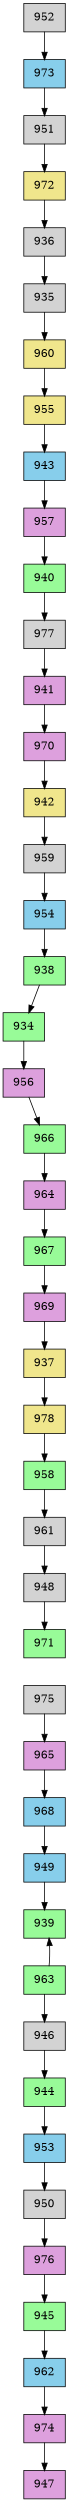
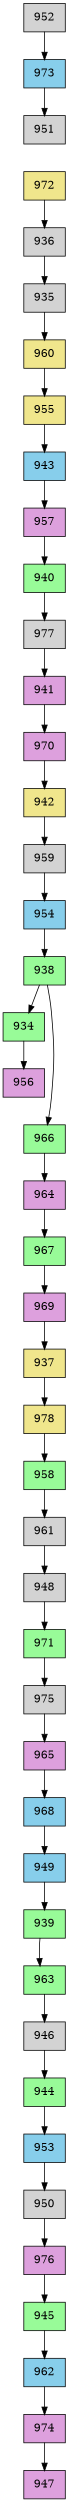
(45, 154) -> none
(33, 1107) -> (54, 1051)
none -> (45, 1668)
(50, 1956) -> (39, 1948)
